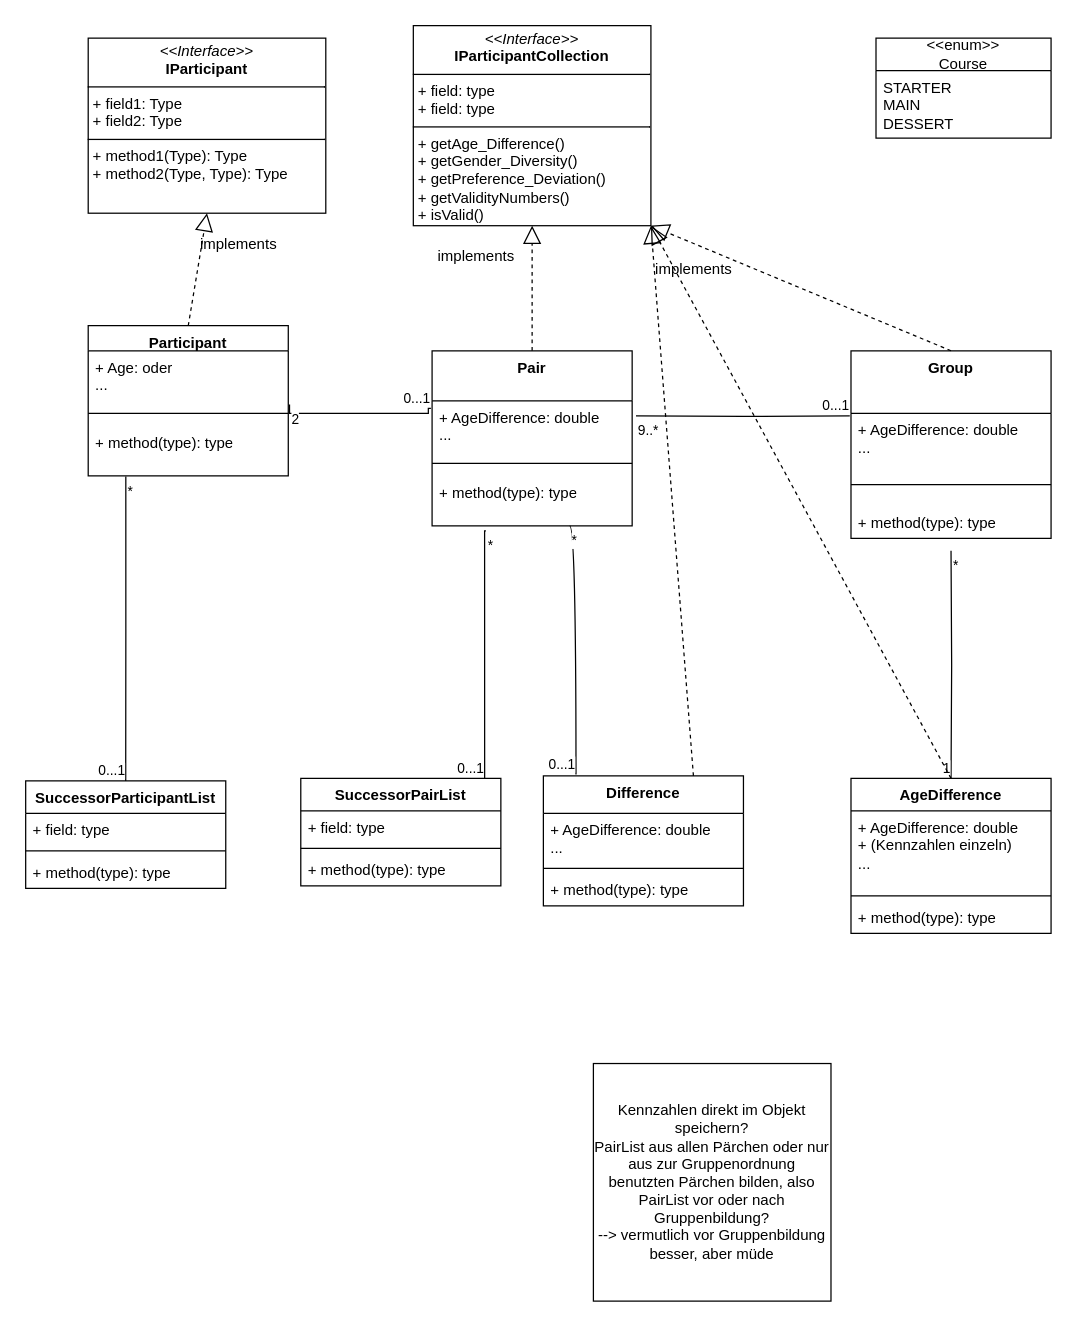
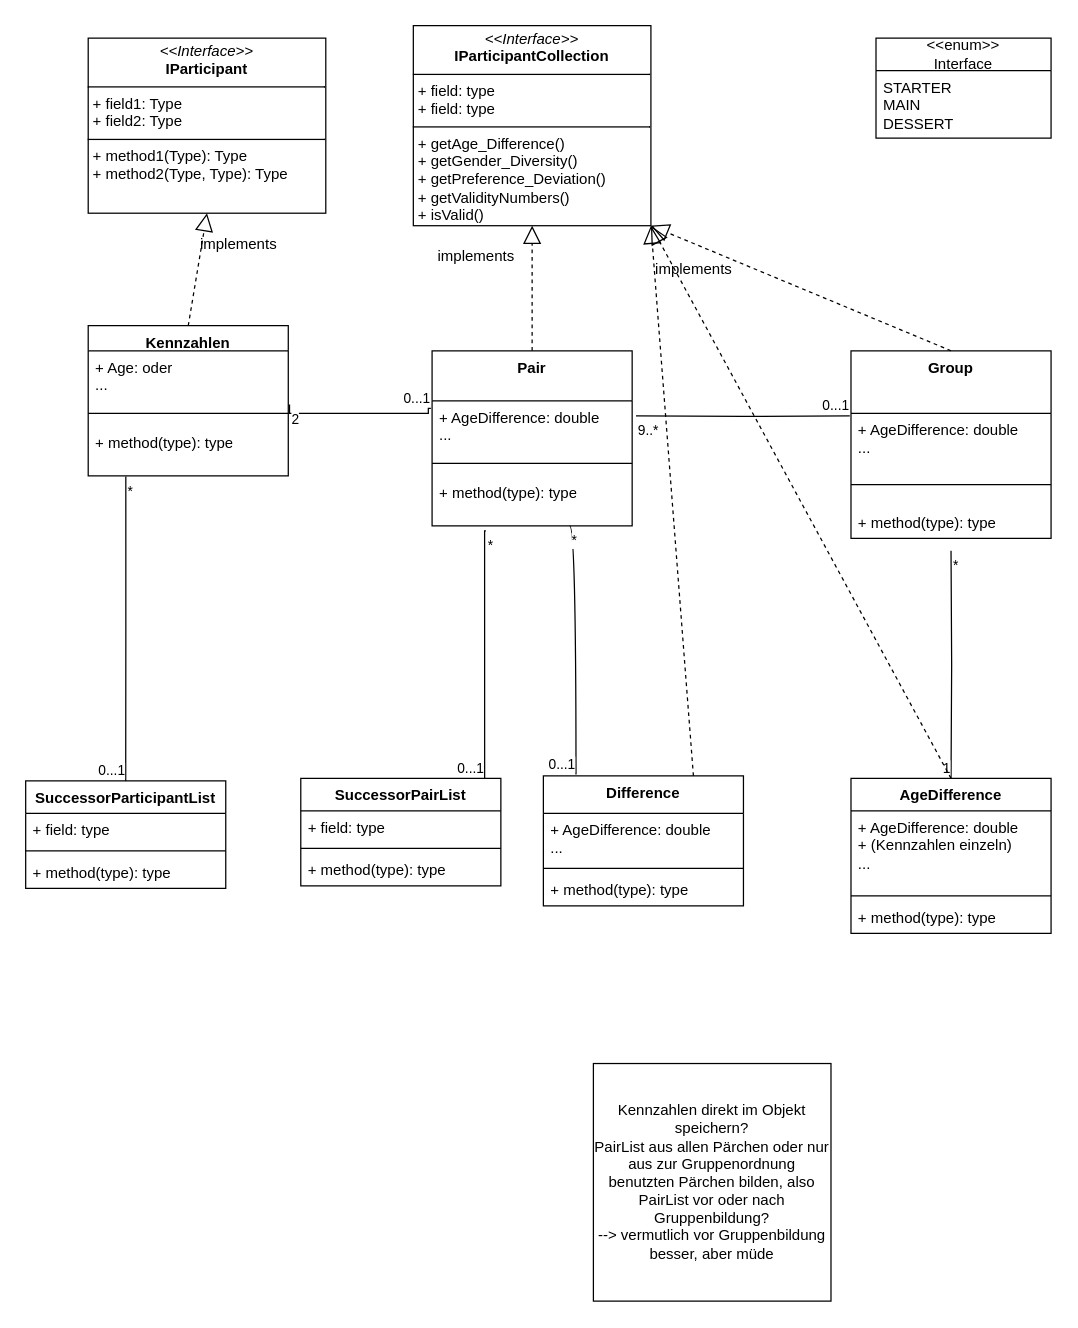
(963, 54) -> (963, 54)
(188, 343) -> (188, 343)
